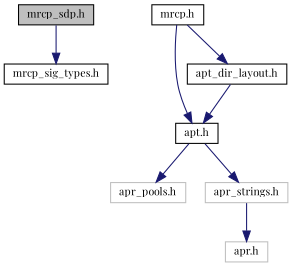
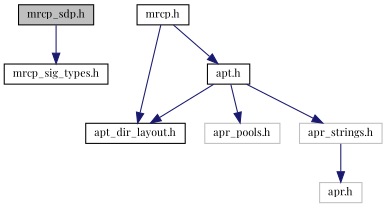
(220, 99) -> (187, 101)
